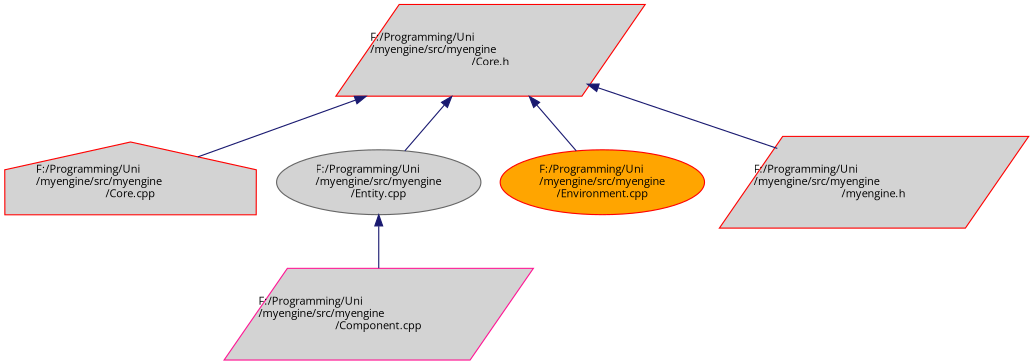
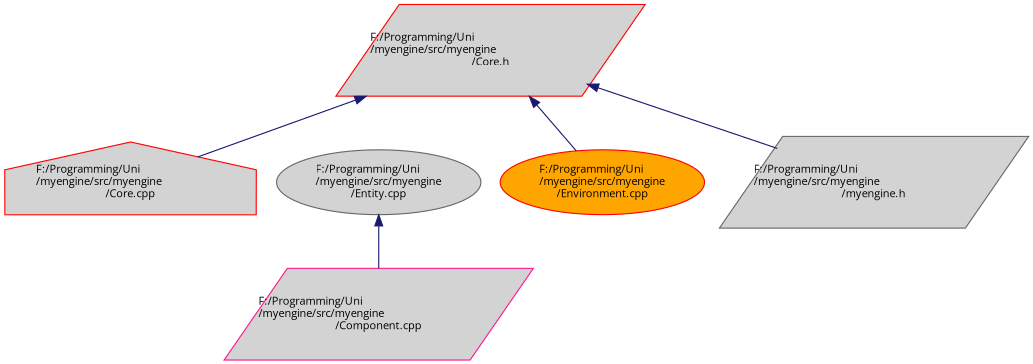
(425, 128) -> none
(874, 182) -> (874, 182)
